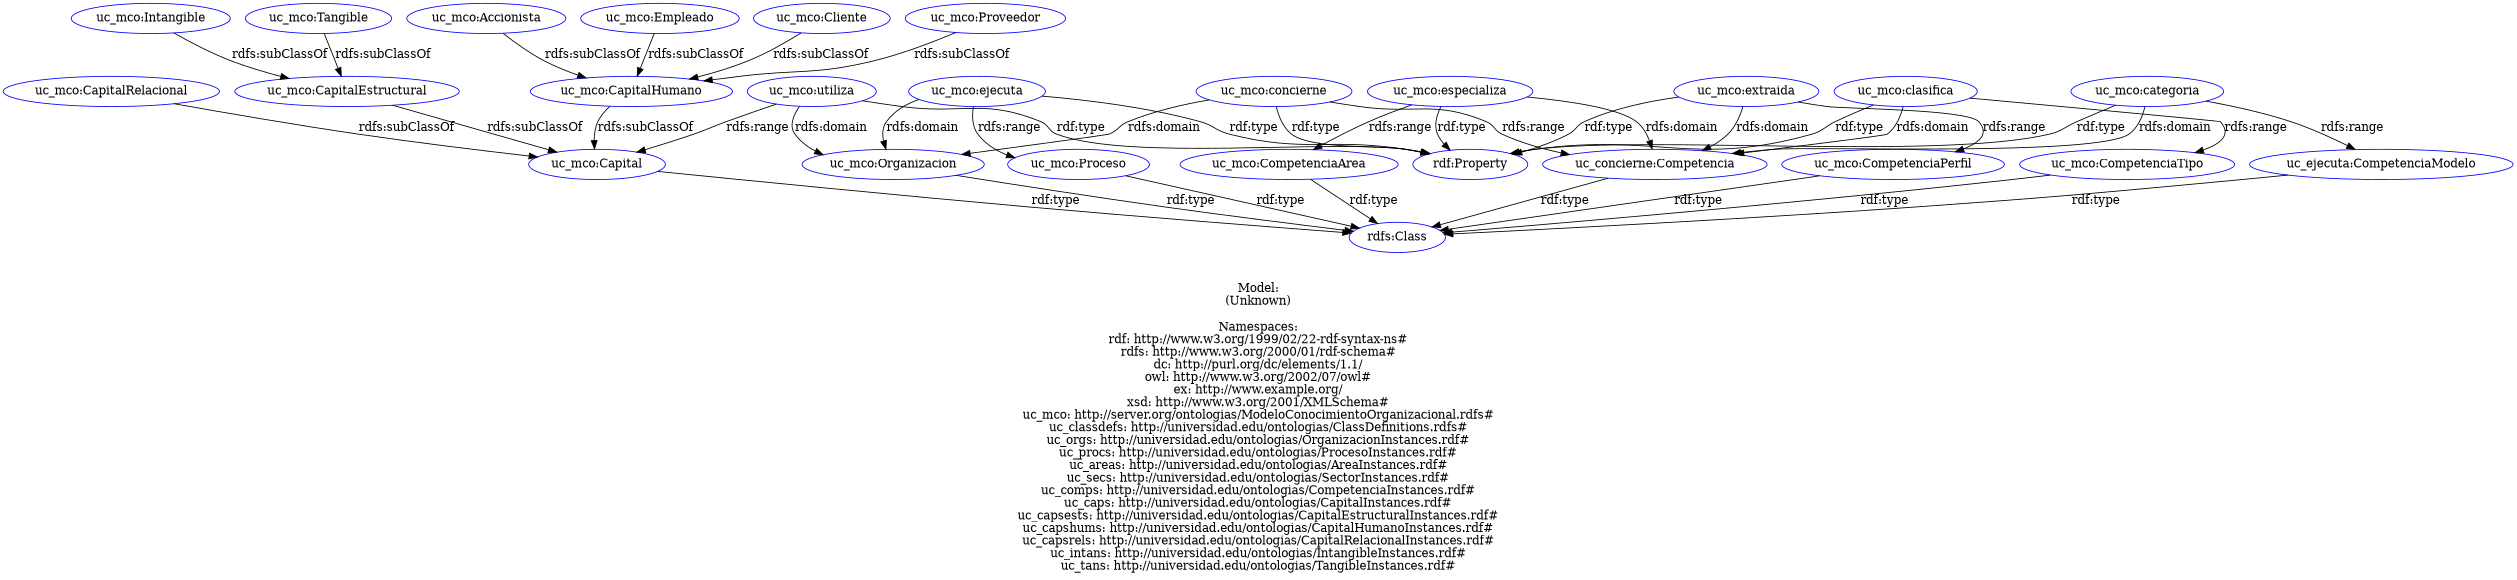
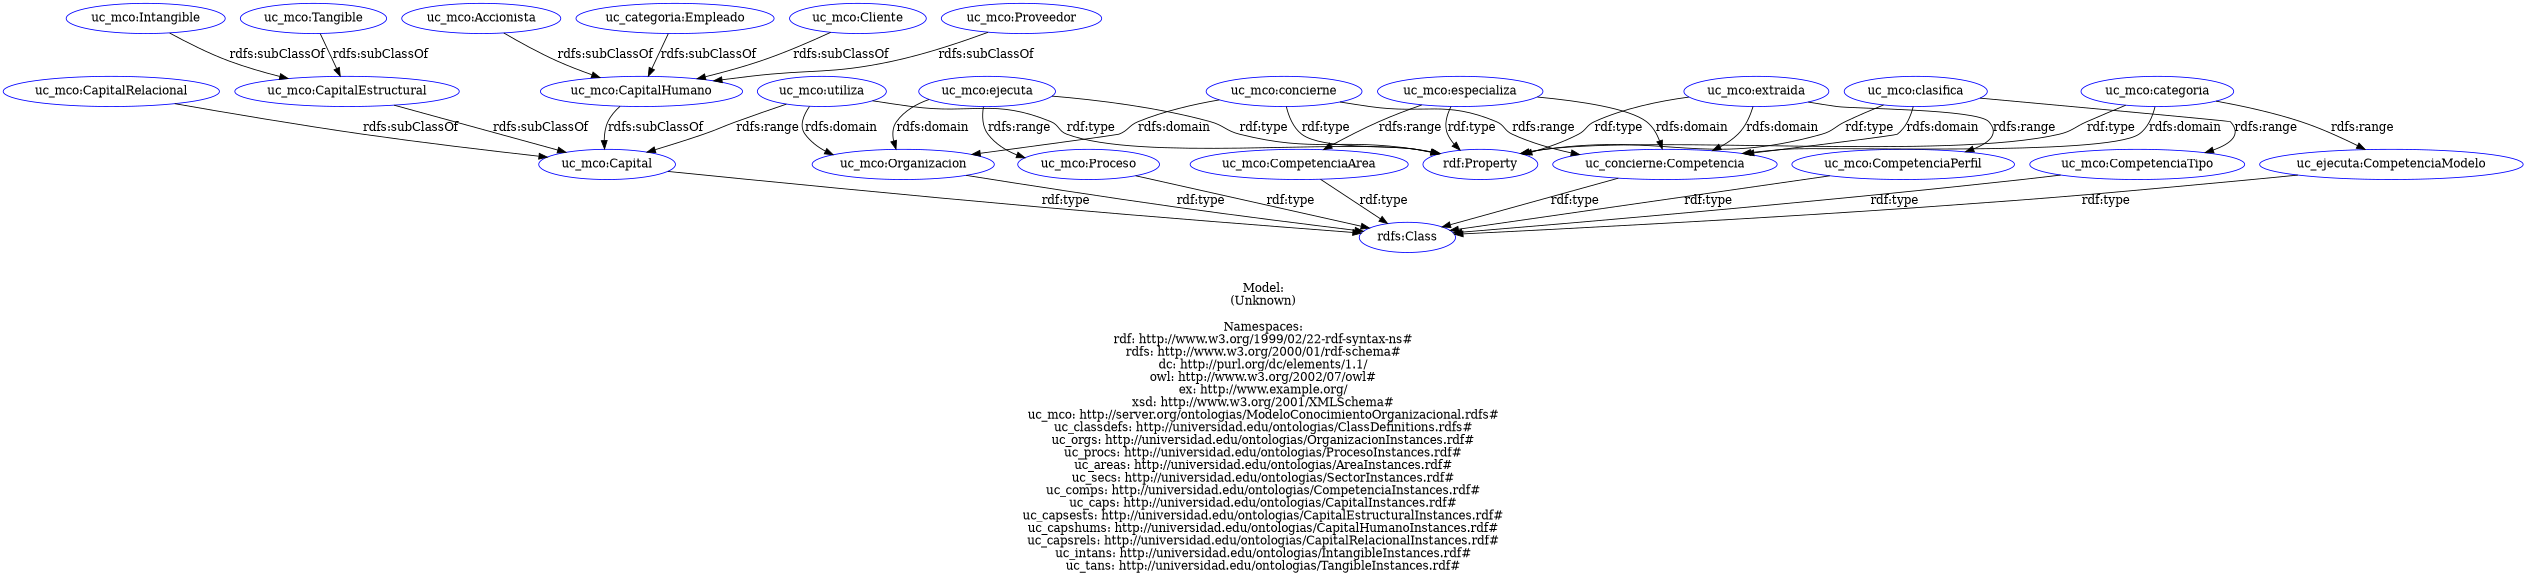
(660, 18) -> (675, 18)
